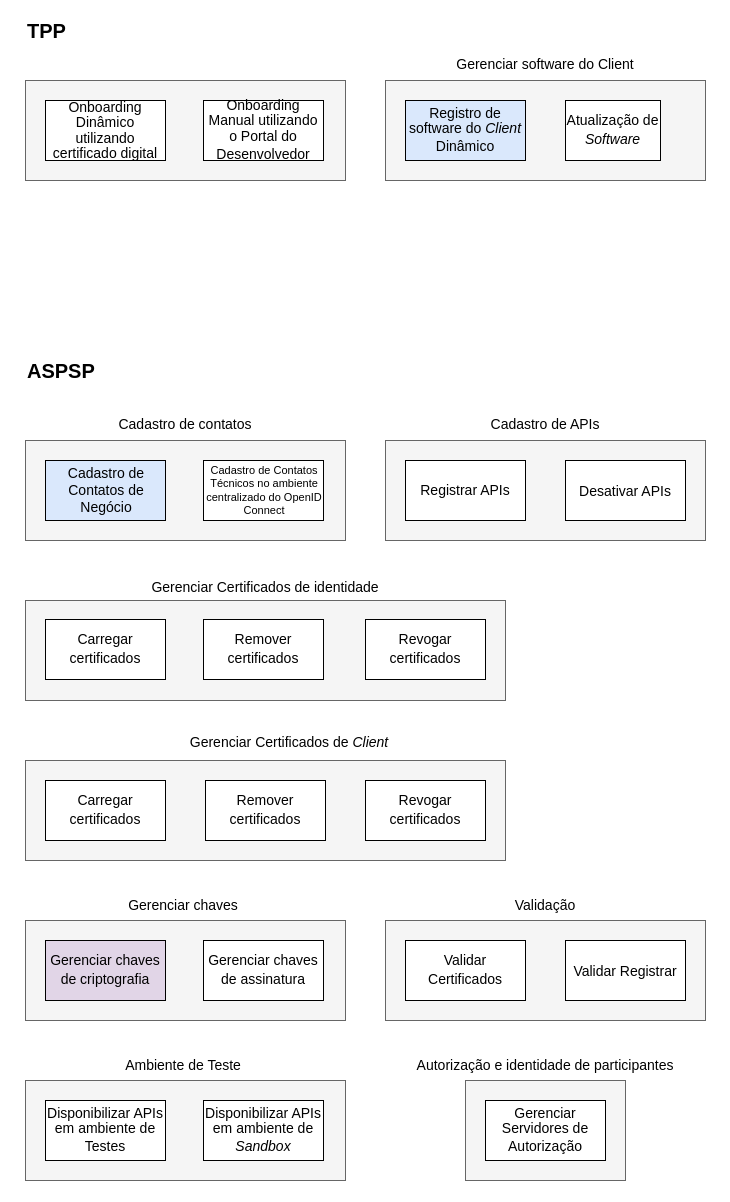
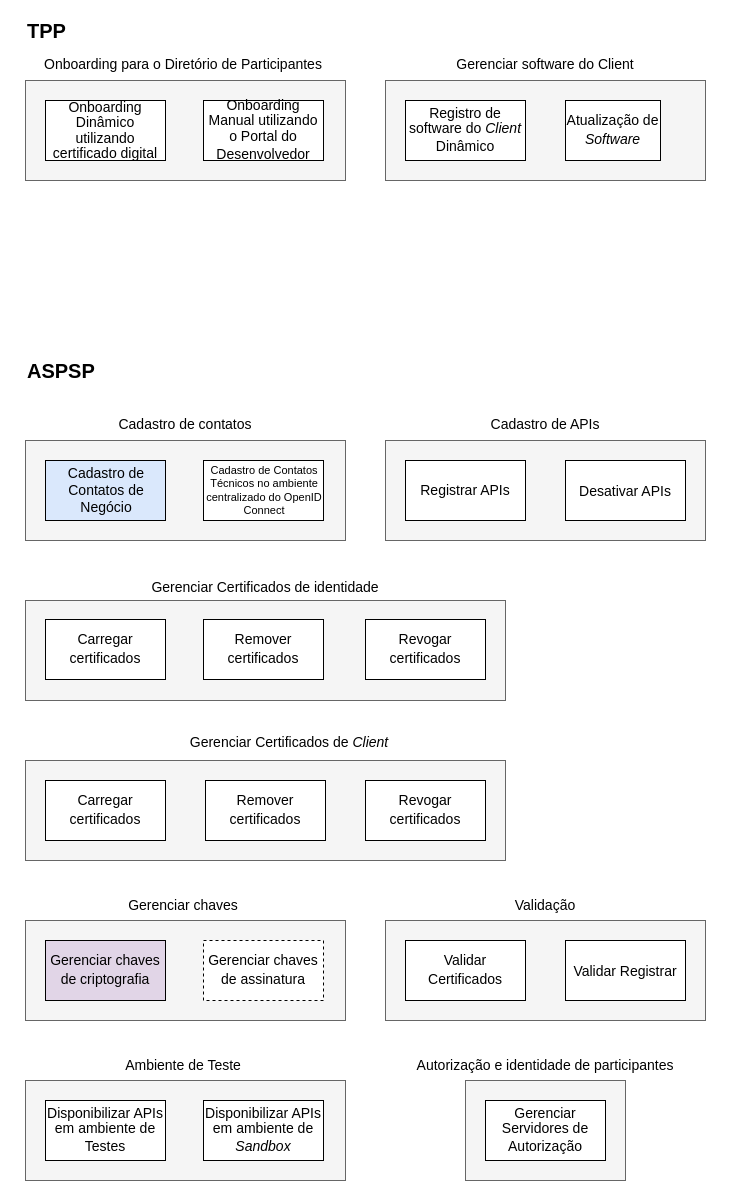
none -> (184, 66)
(466, 131) -> (466, 131)
(264, 971) -> (264, 971)
